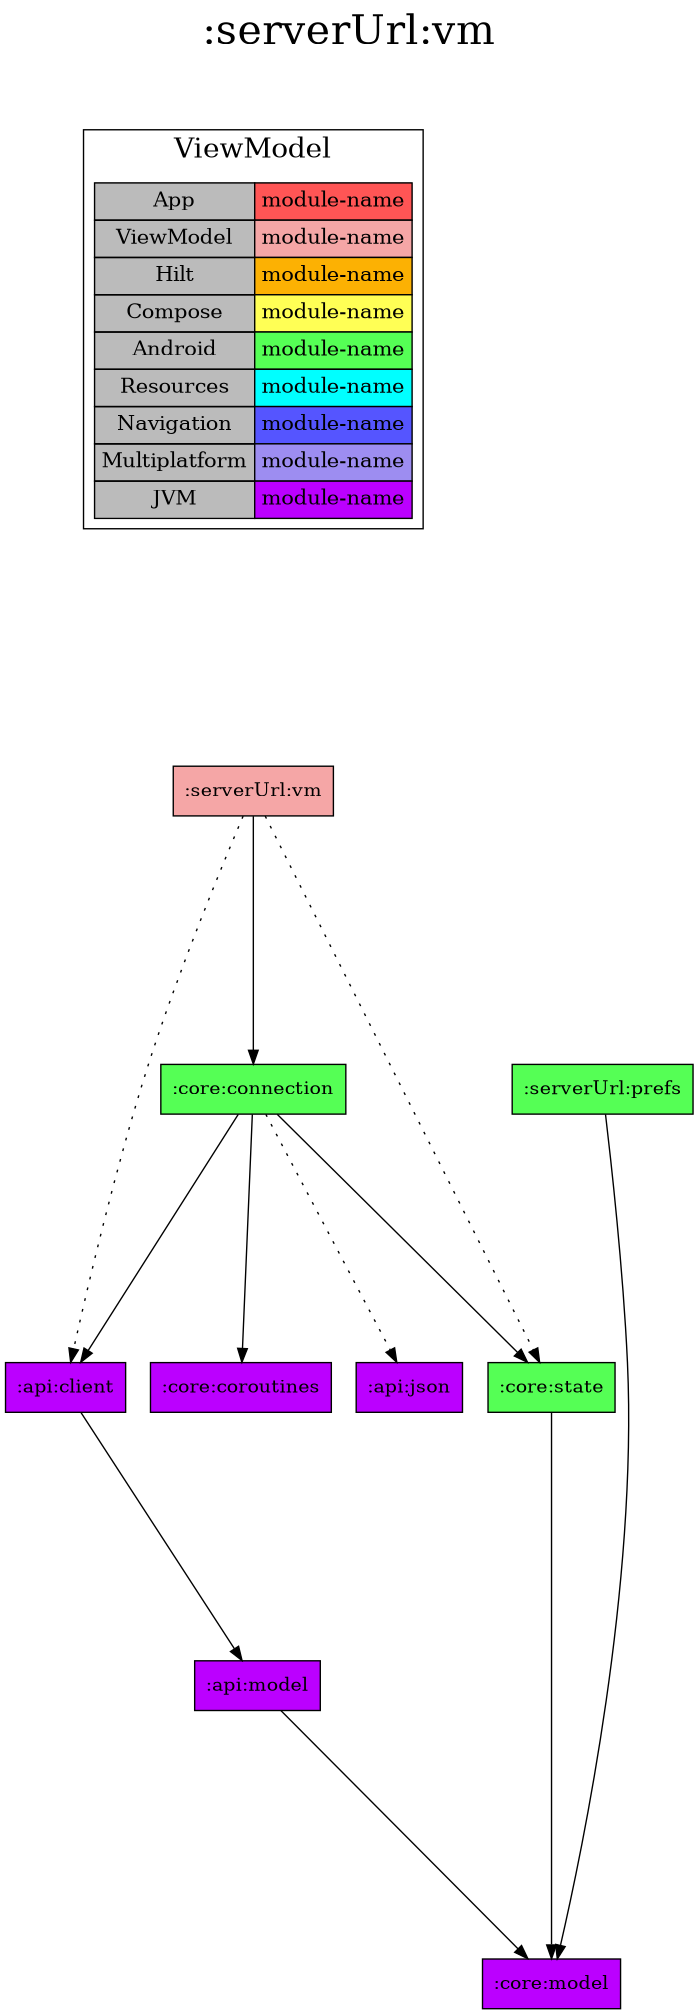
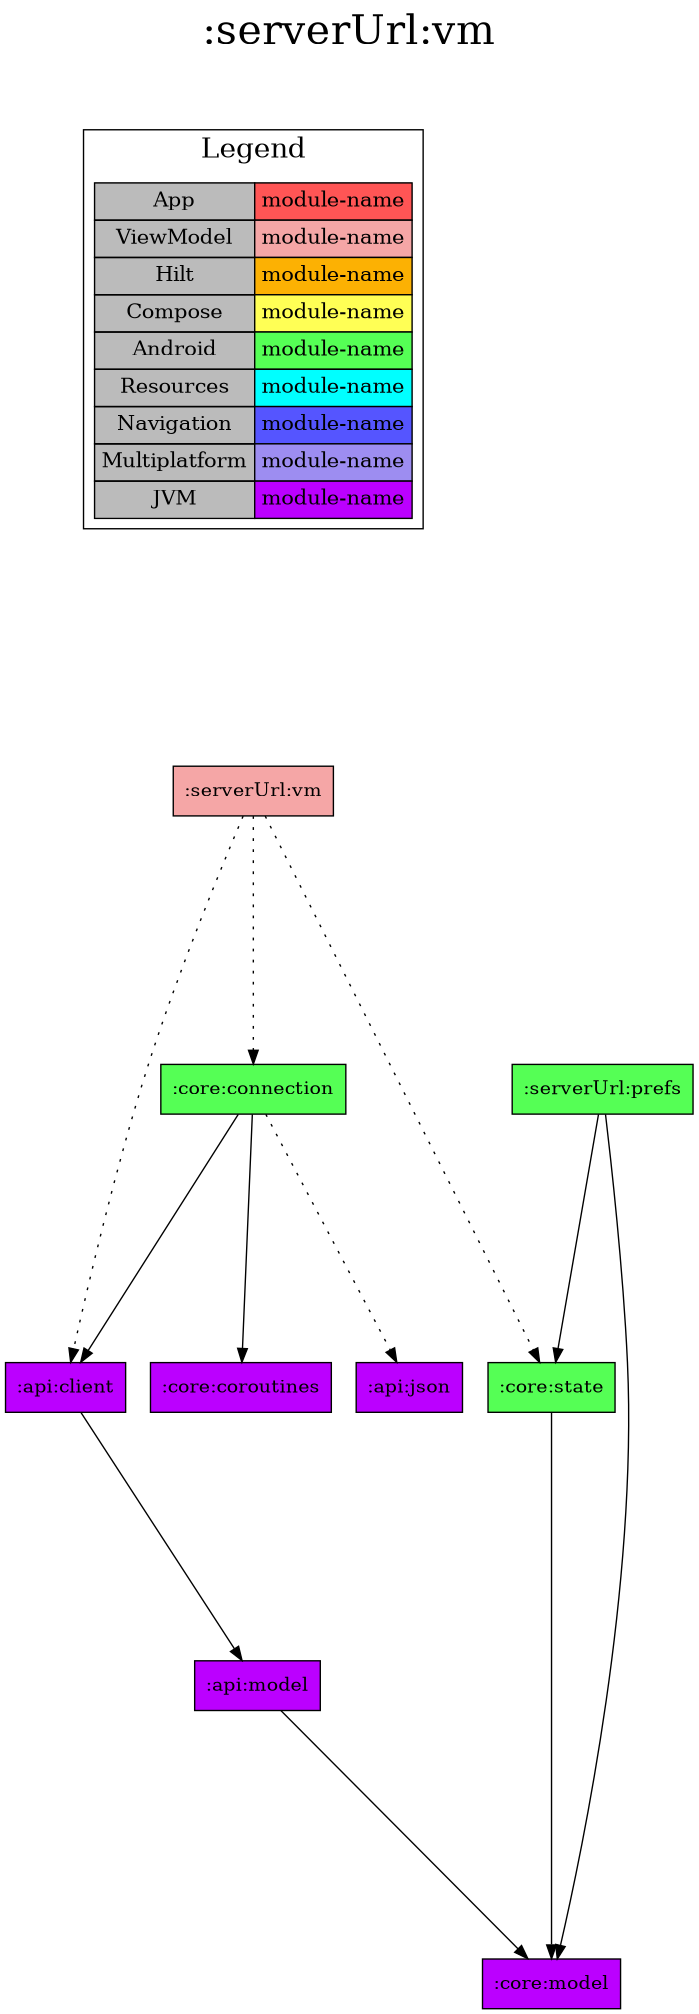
(253, 150) -> (253, 150)
(253, 933) -> (253, 933)
(397, 1233) -> (578, 1231)
